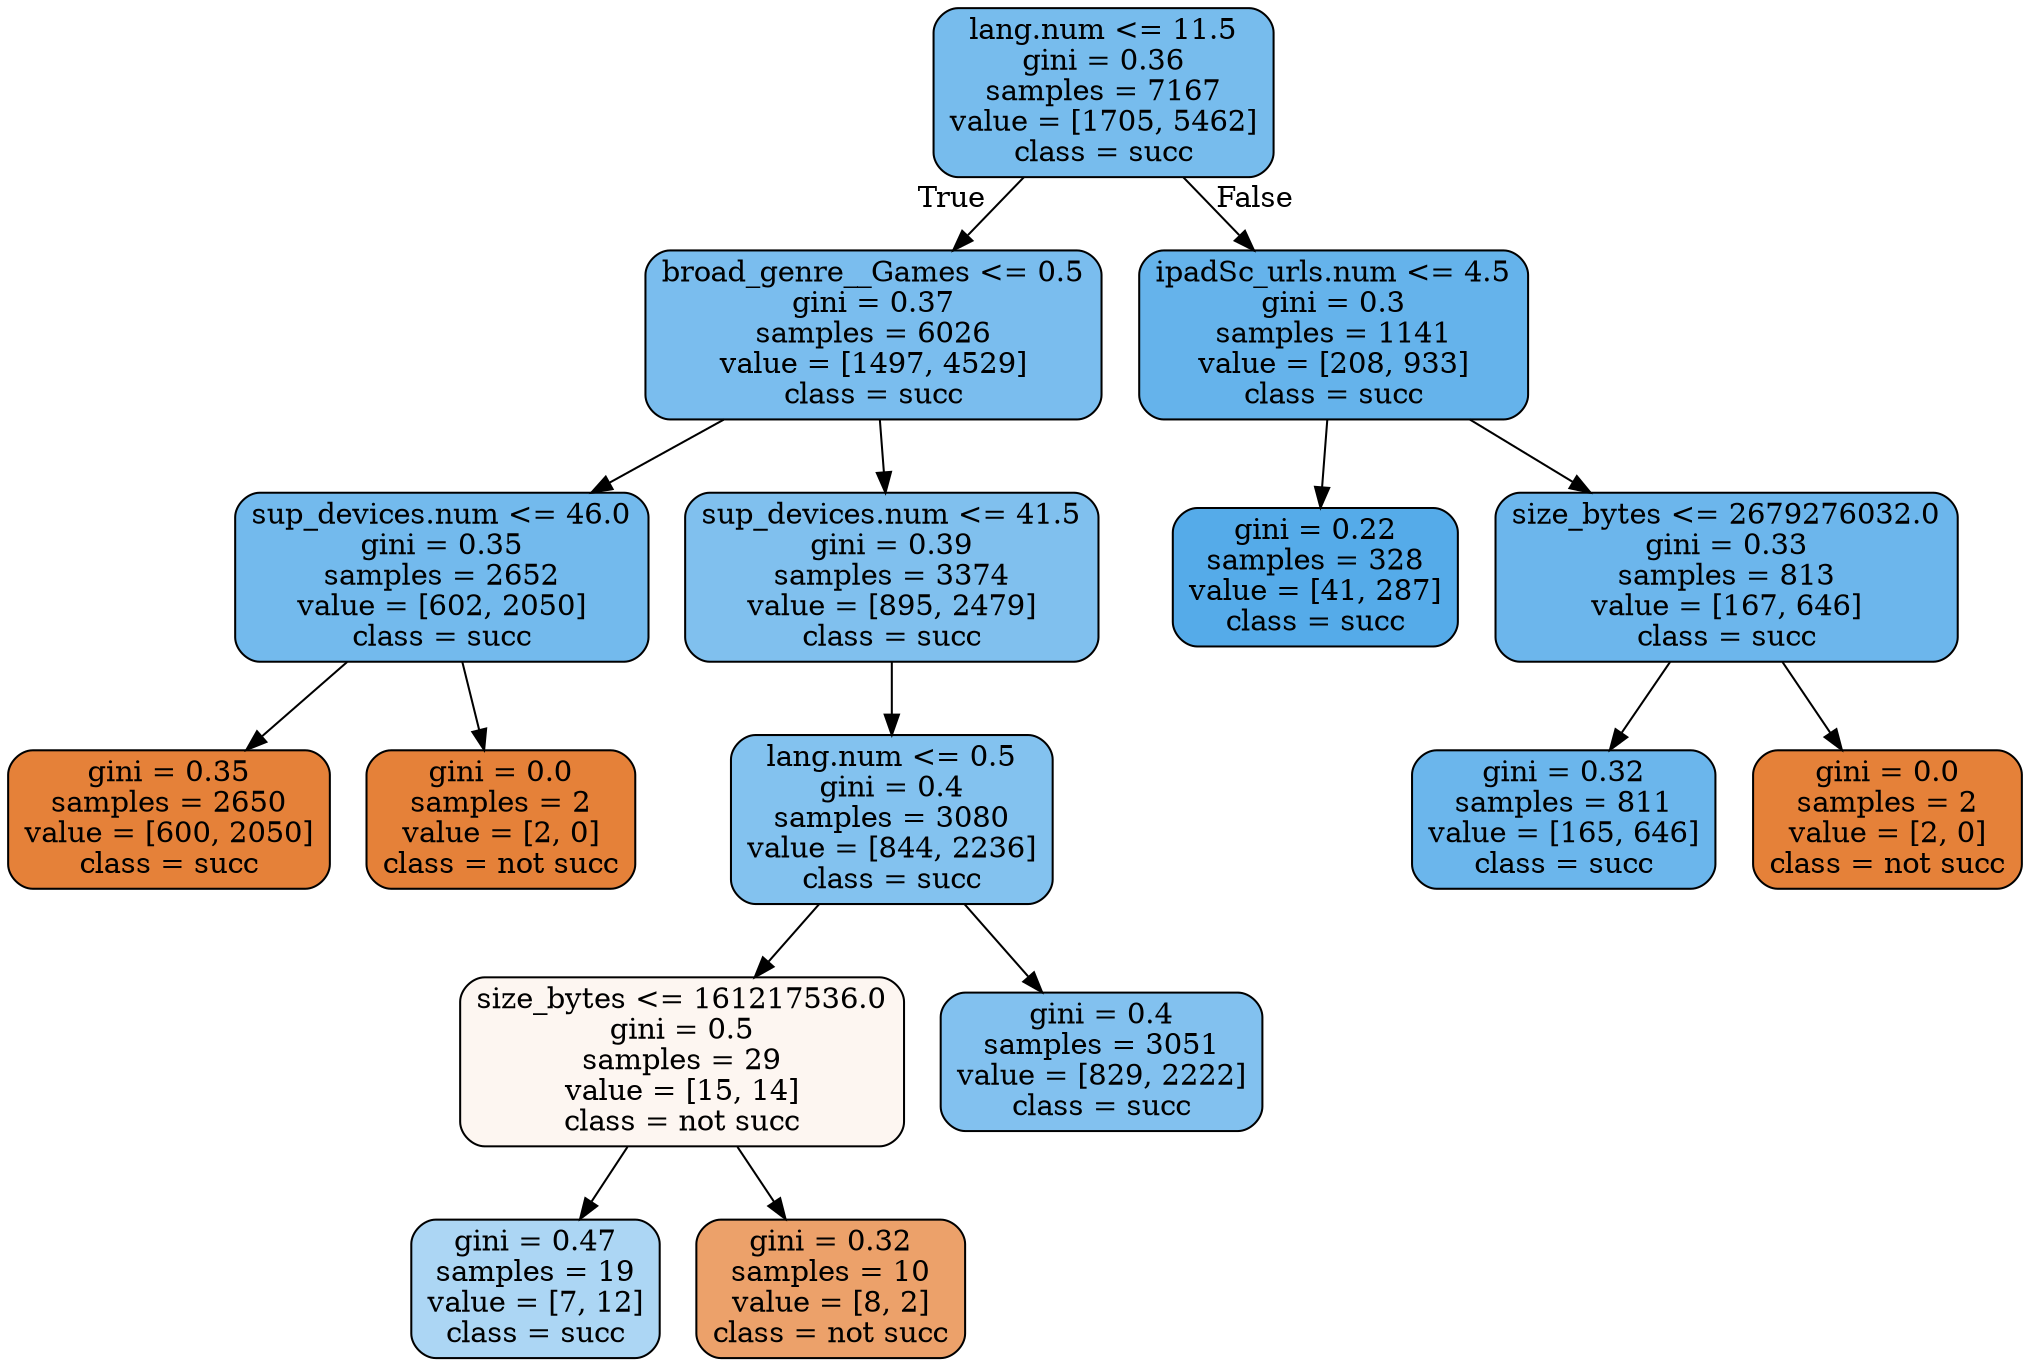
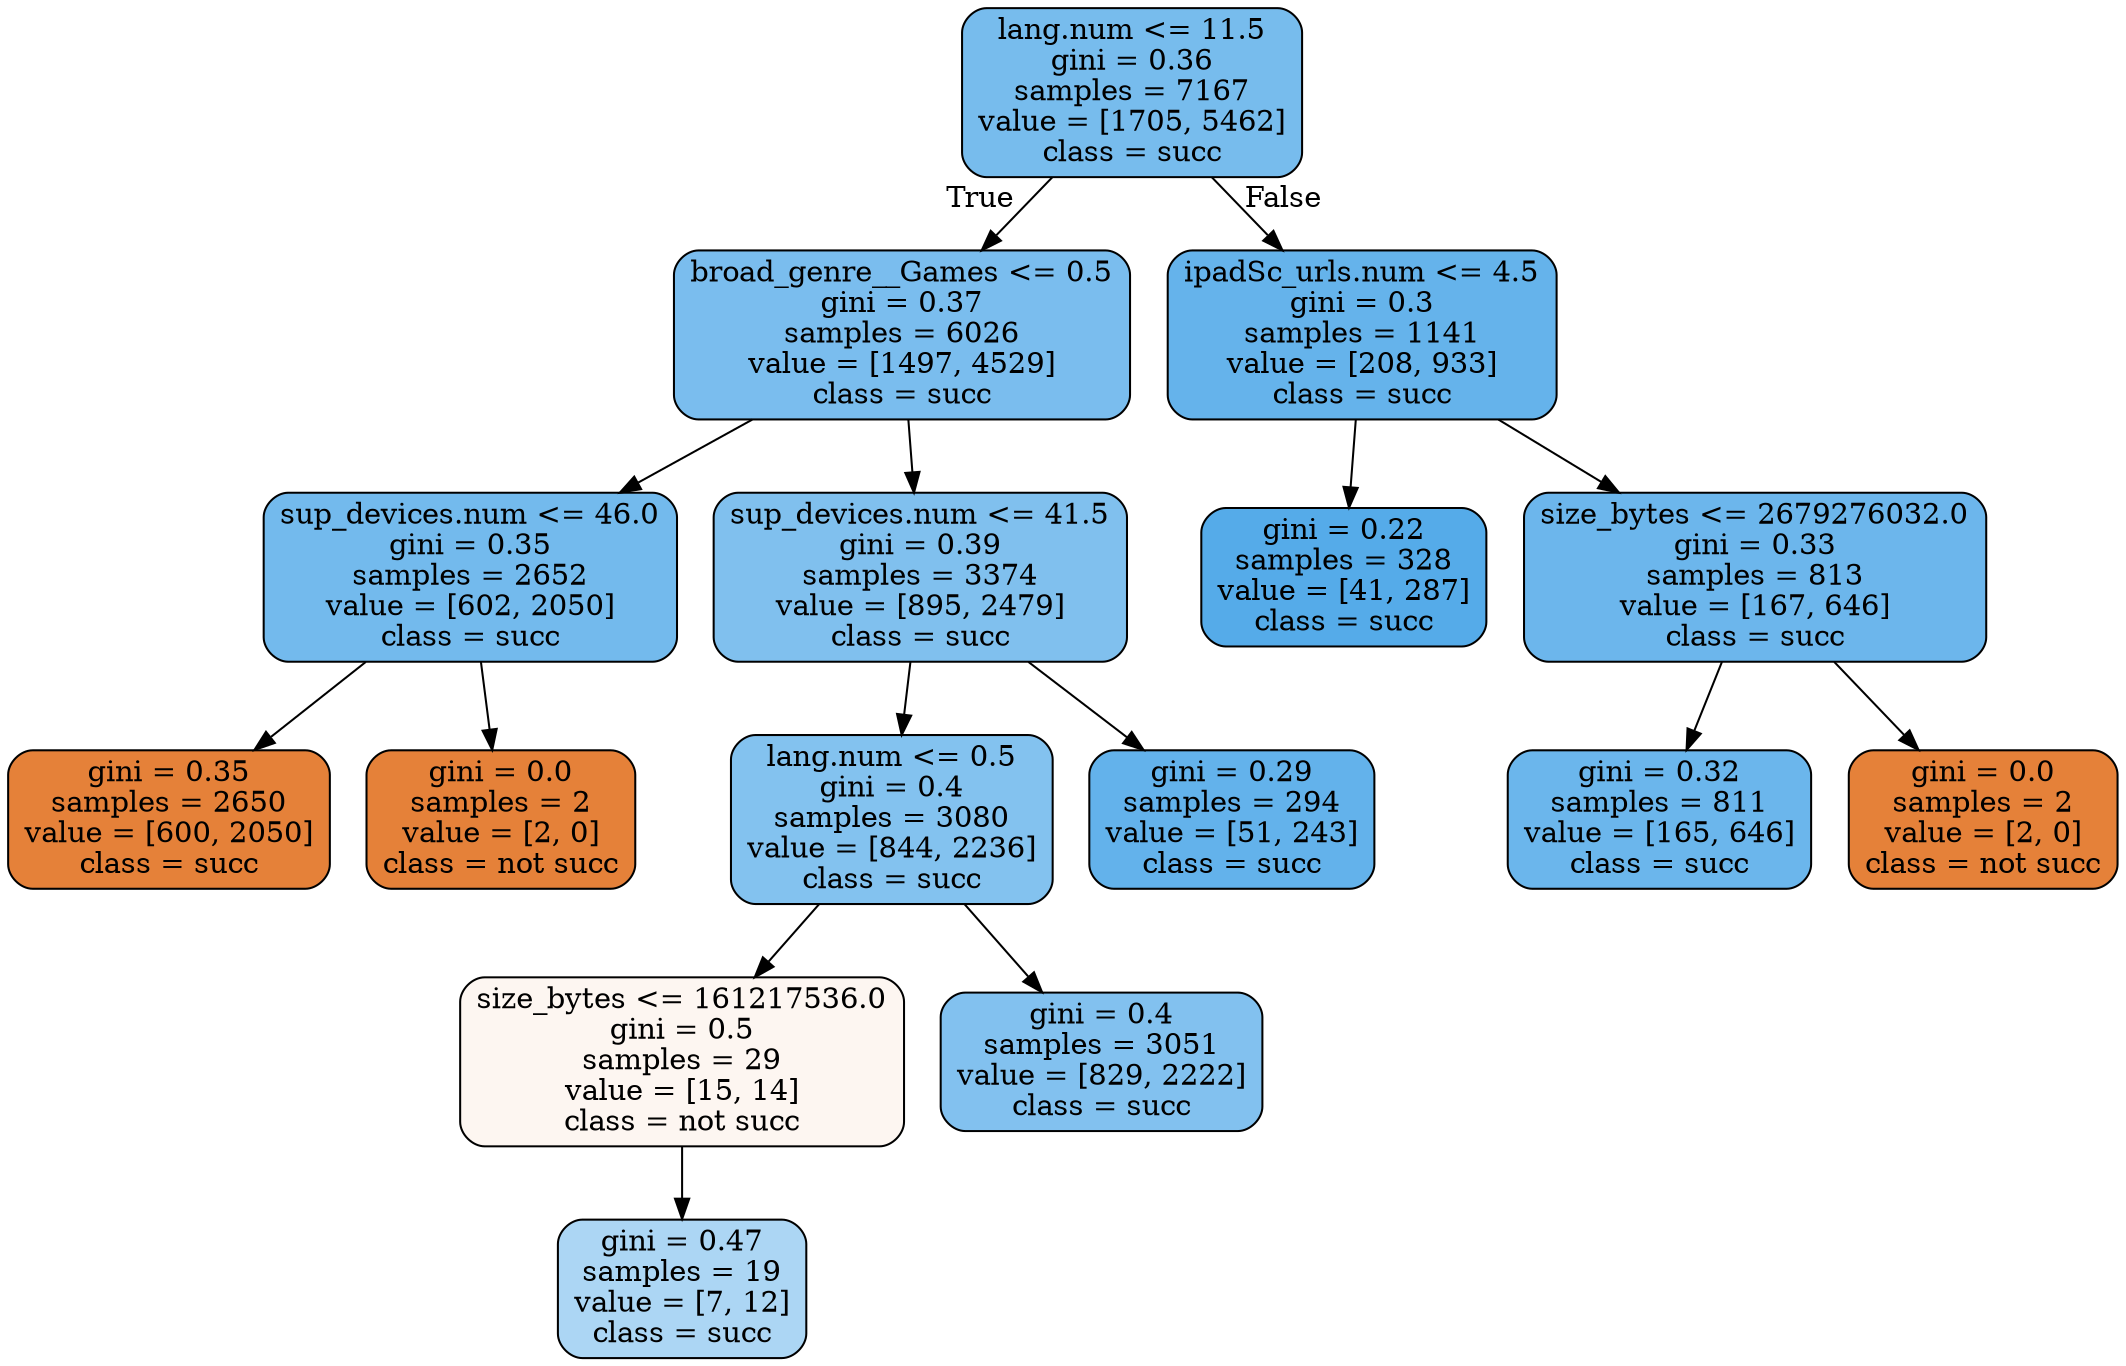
none -> (1232, 820)
(831, 1289) -> none
